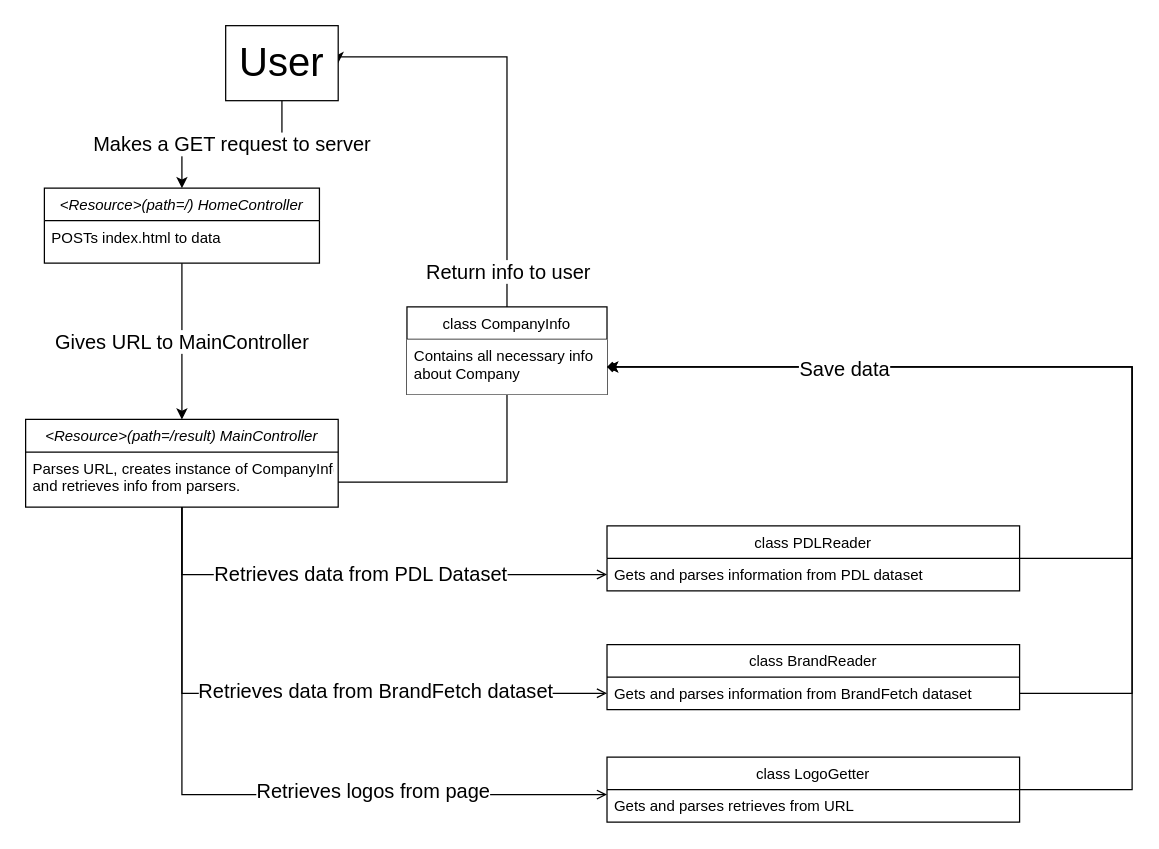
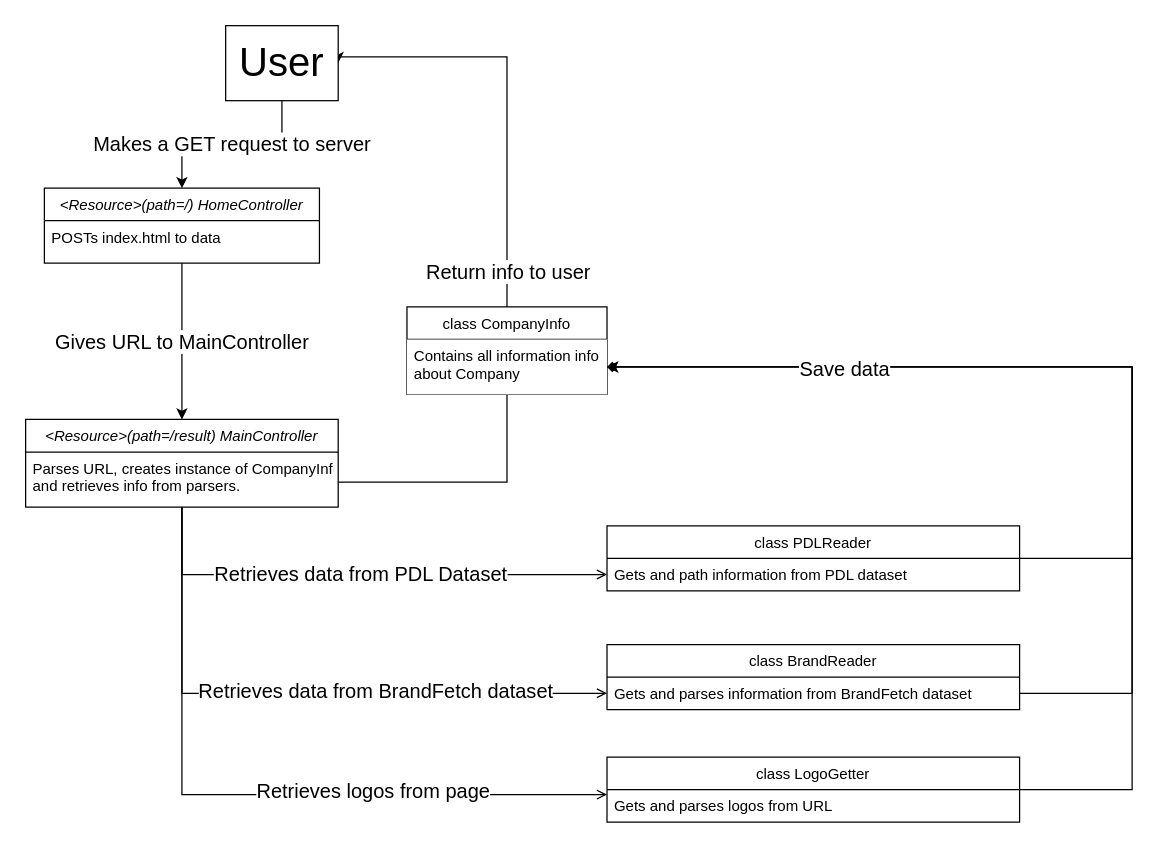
(514, 356) -> (518, 356)
(783, 575) -> (775, 575)
(745, 806) -> (728, 806)
